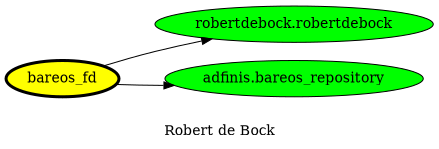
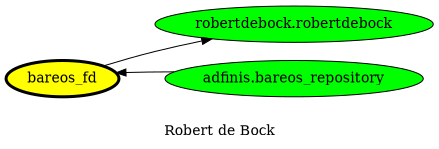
(140, 85) -> (150, 72)
